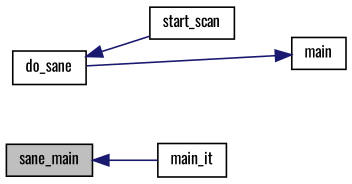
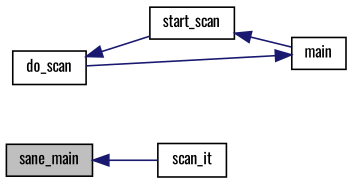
none -> (271, 42)
(49, 68) -> (49, 68)
(192, 160) -> (192, 160)
